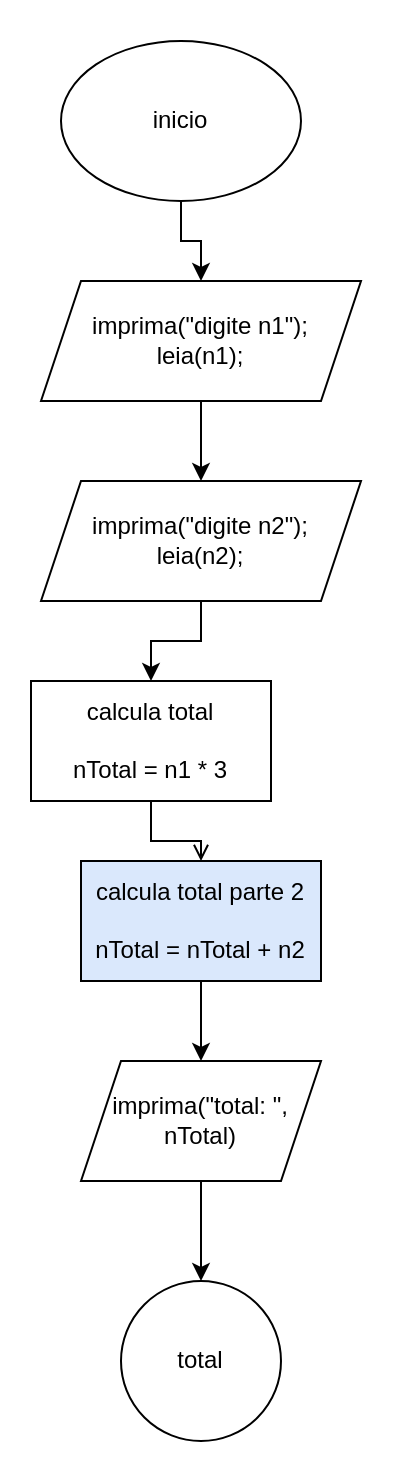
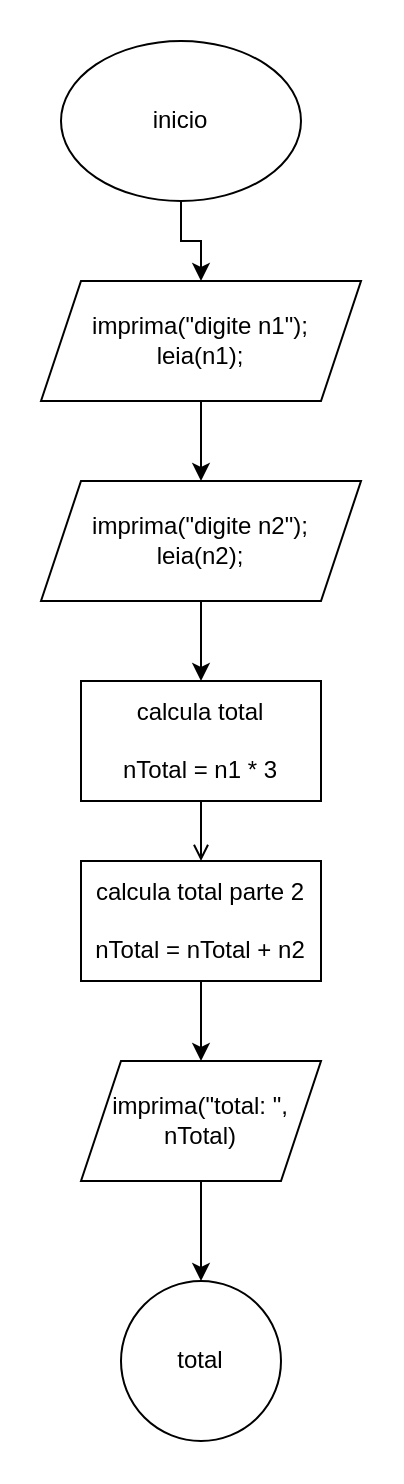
(151, 741) -> (201, 741)
(201, 921) -> (201, 921)
